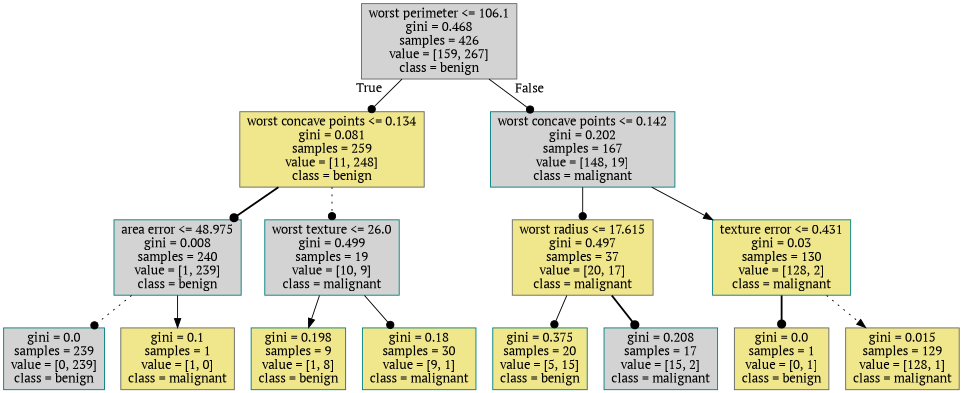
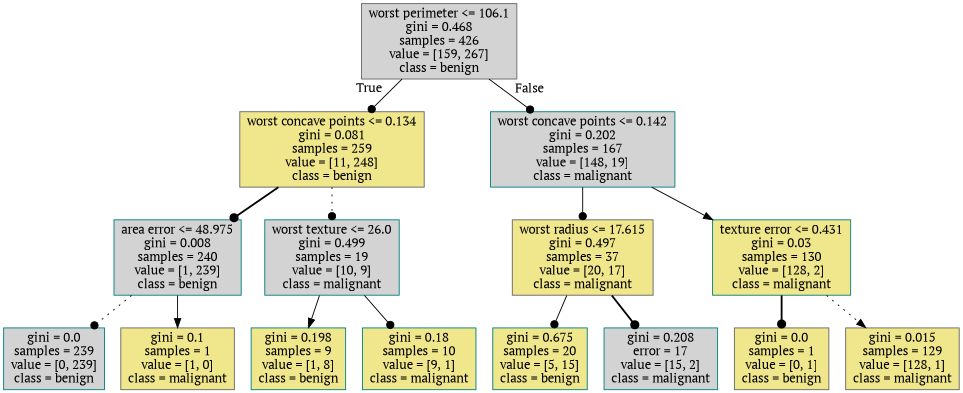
(419, 359) -> (419, 359)
(540, 359) -> (540, 359)
(661, 359) -> (661, 359)
